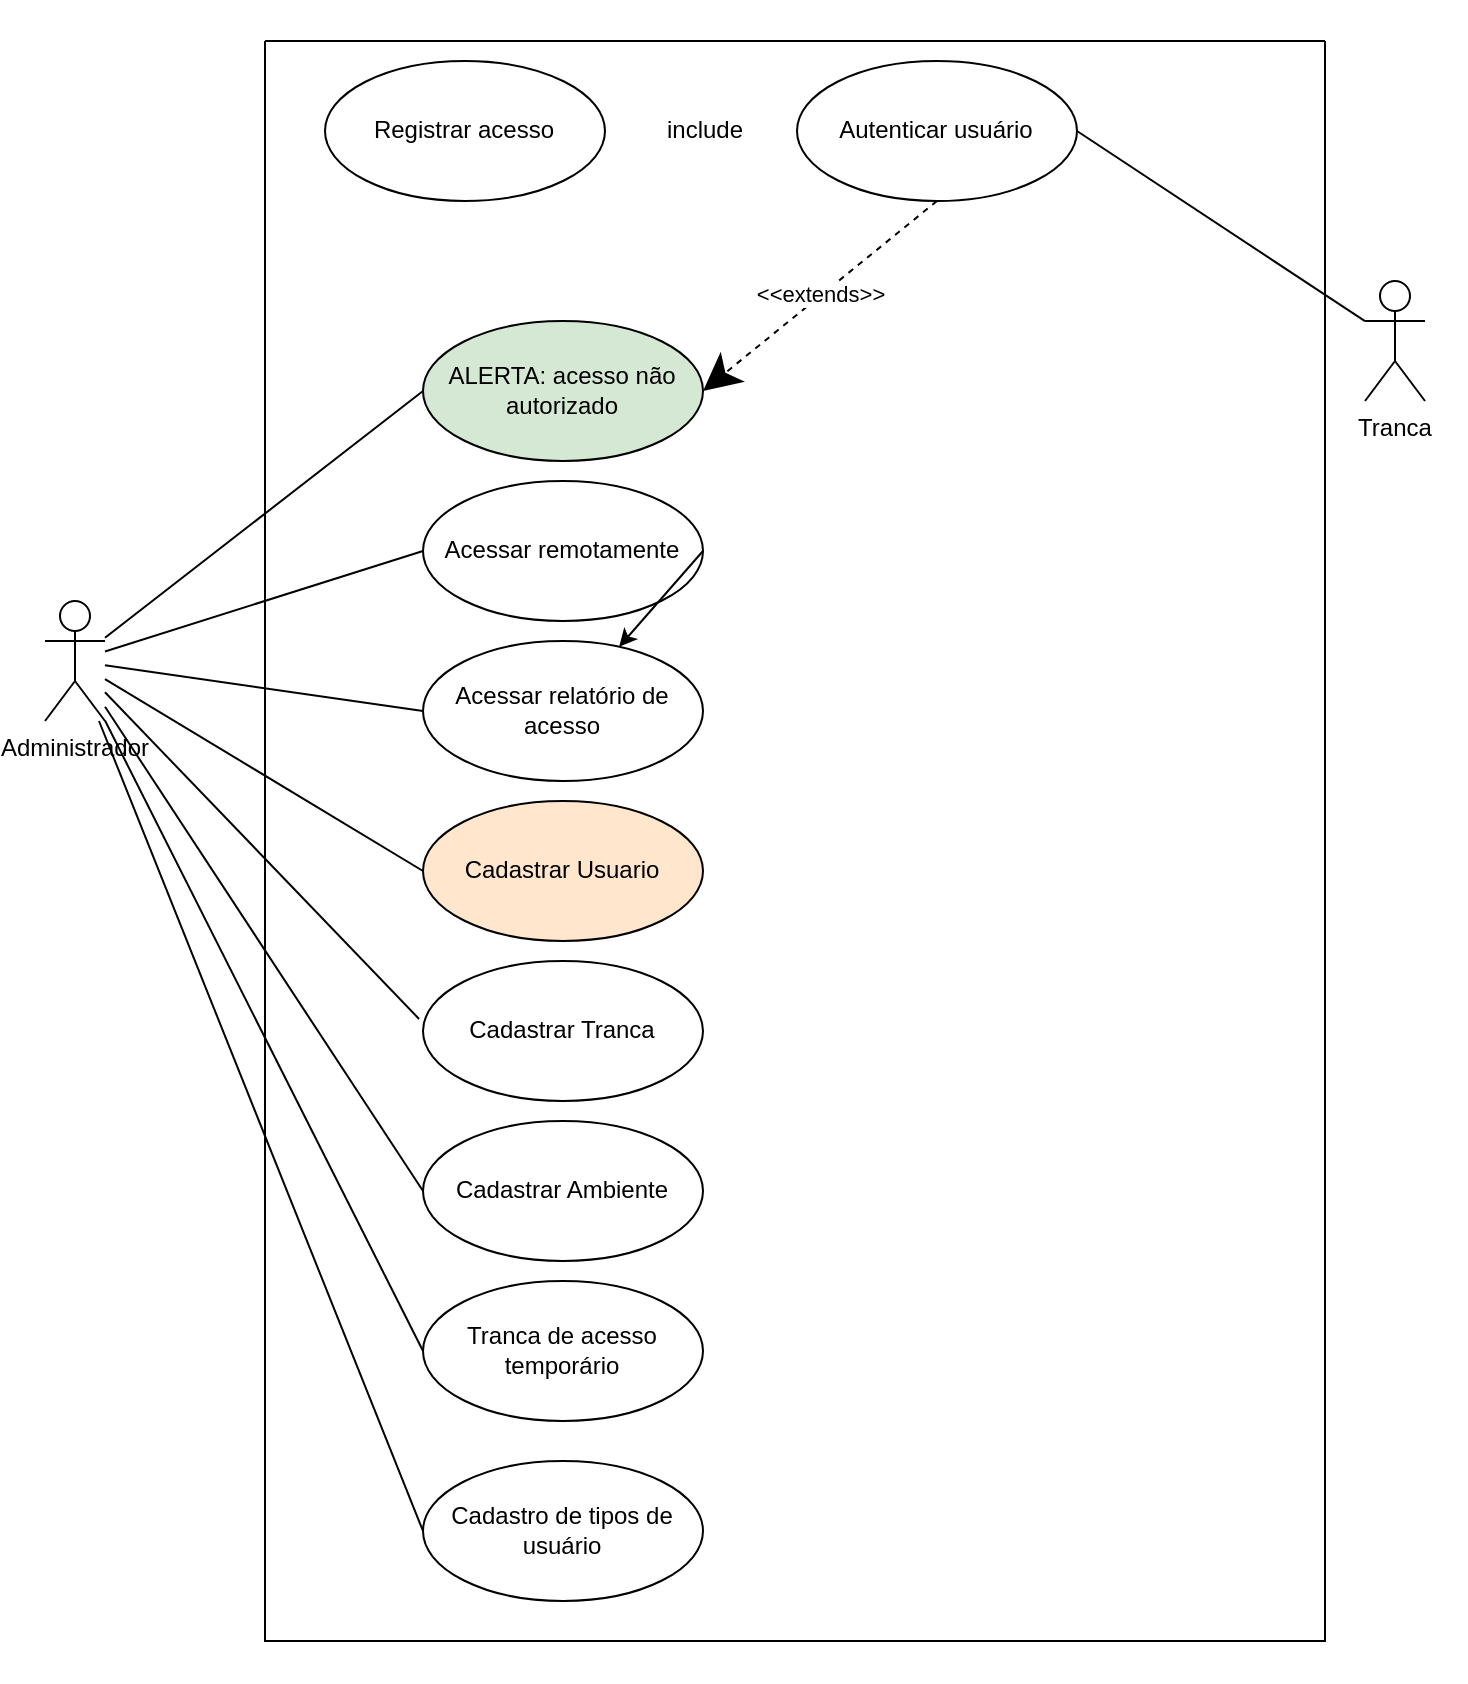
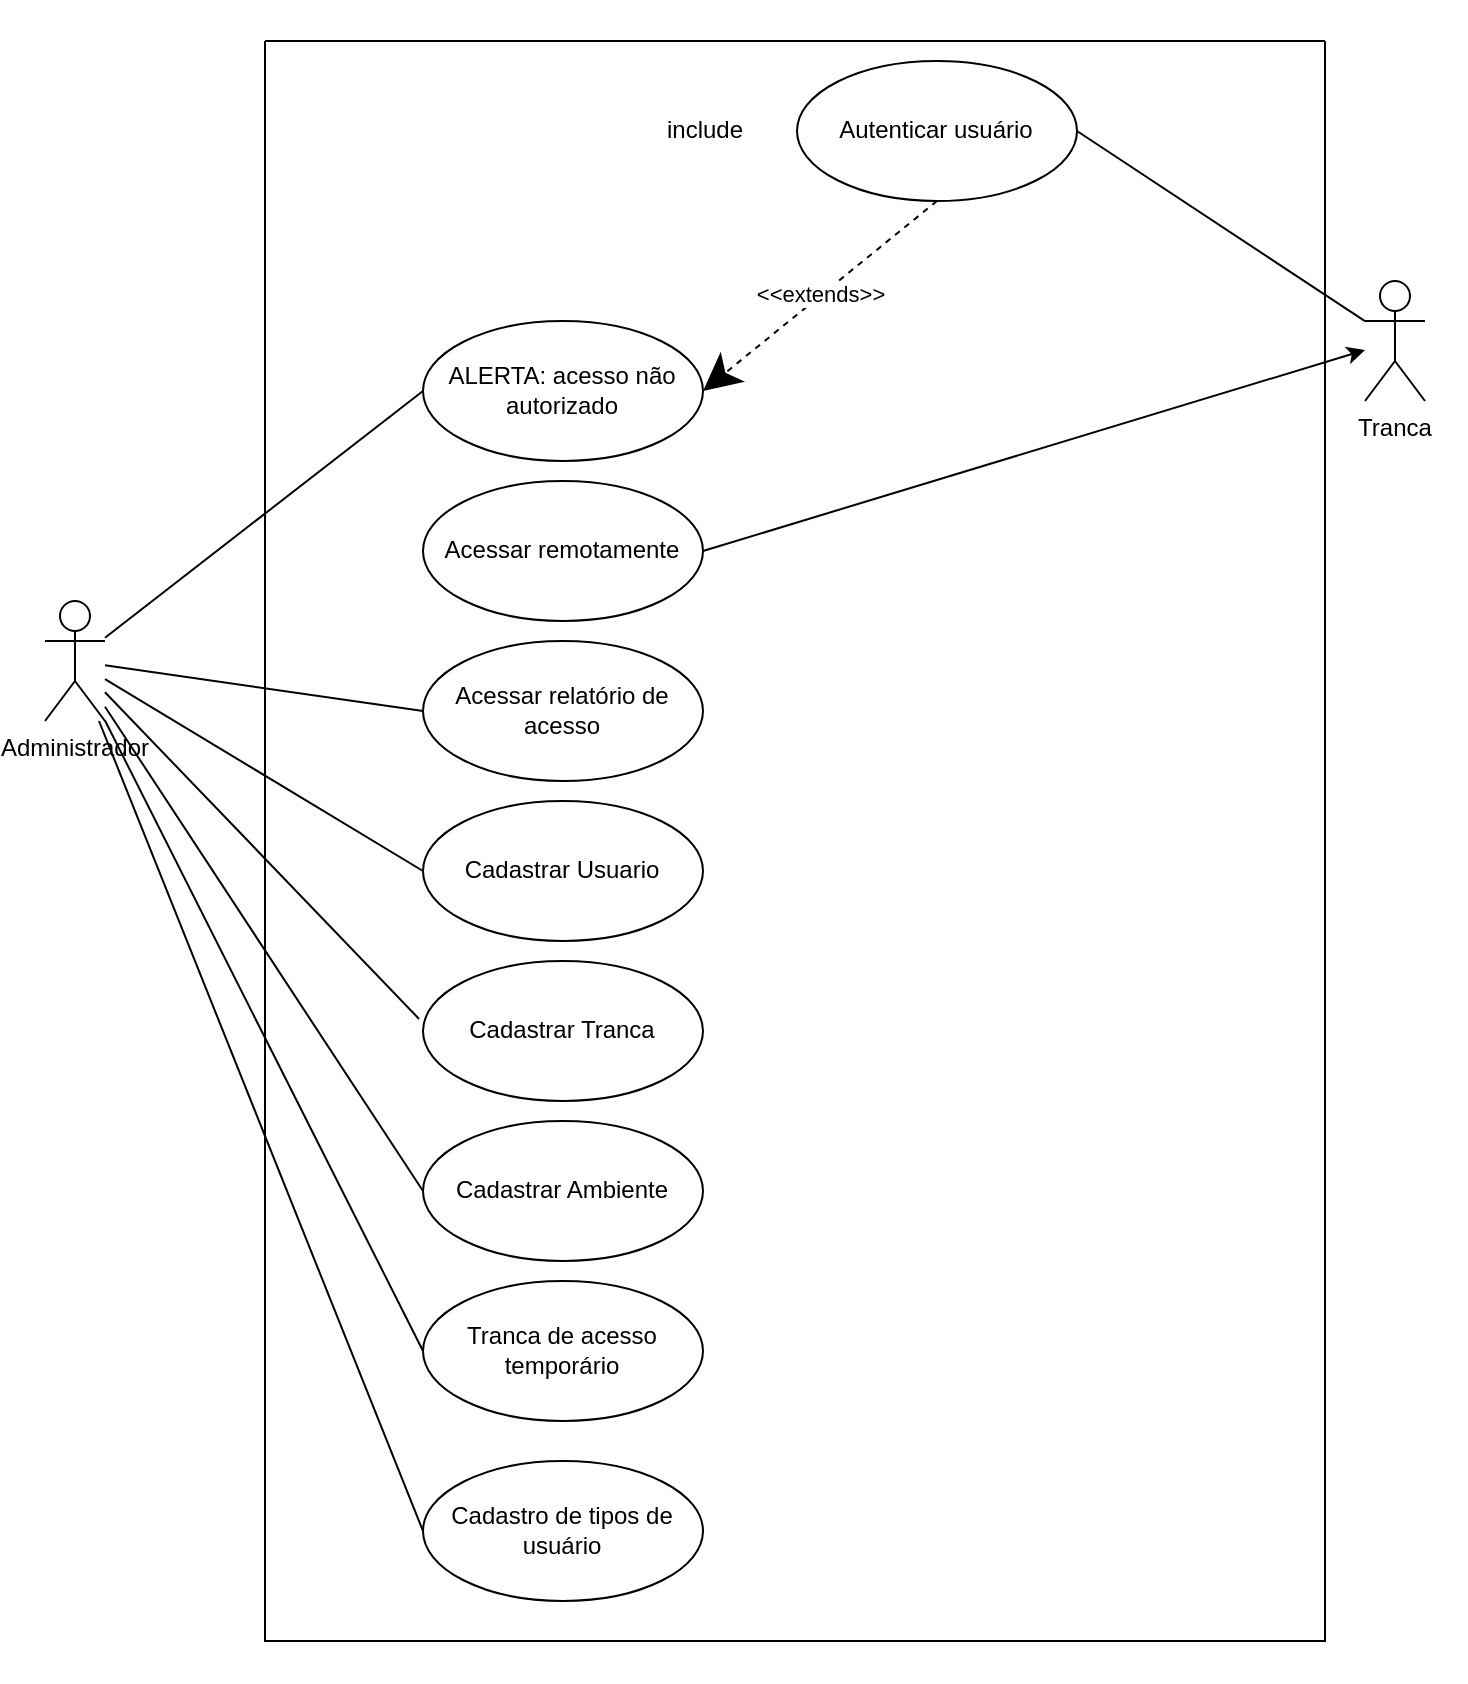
(465, 131) -> none
(563, 391) -> (563, 391)
(665, 594) -> (1027, 453)
(183, 627) -> none
(563, 871) -> (563, 871)
